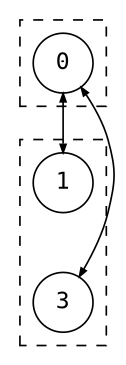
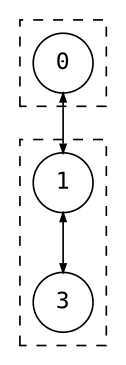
(114, 182) -> (63, 242)
